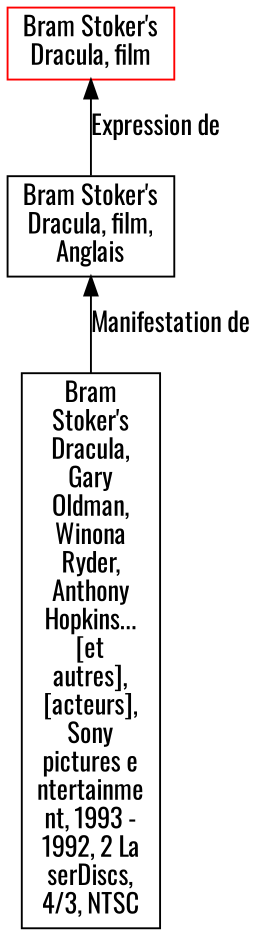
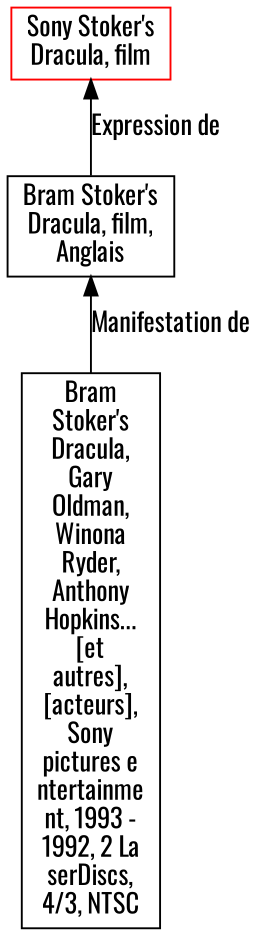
(91, 44) -> (91, 44)
